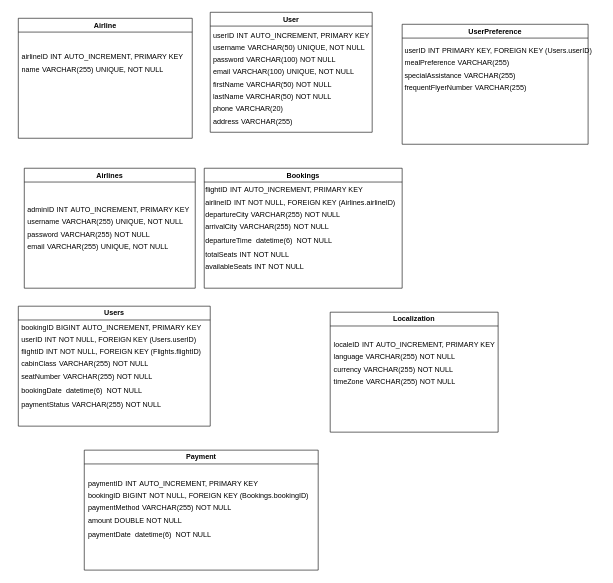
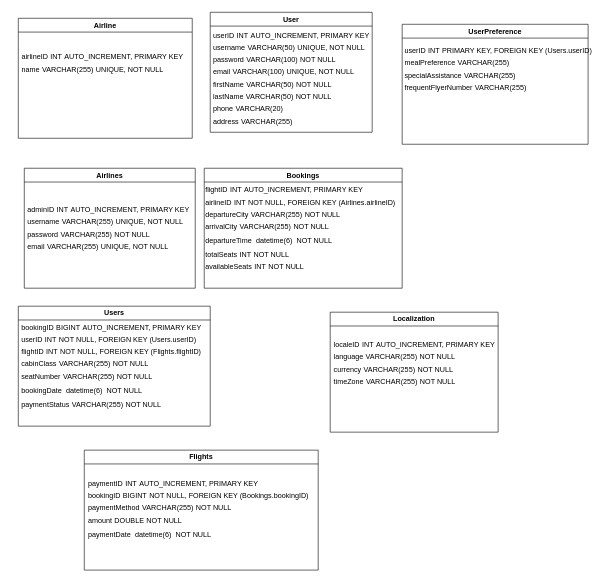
(201, 458) -> (201, 458)
